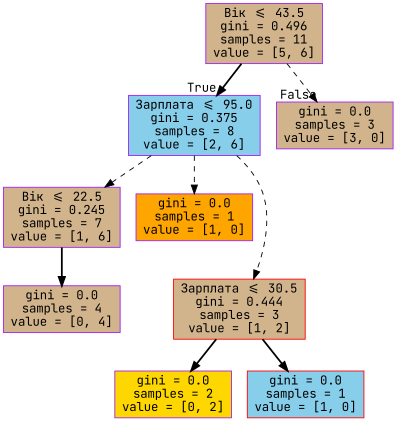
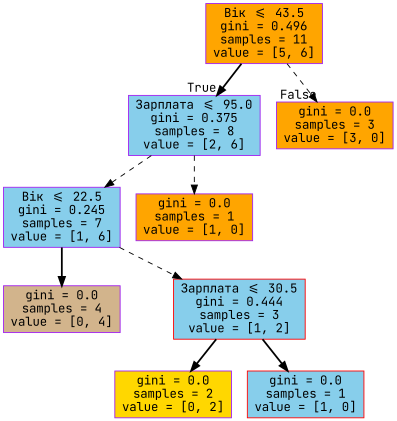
(264, 34) -> (264, 34)
(335, 125) -> (335, 125)
(266, 209) -> (147, 261)
(62, 217) -> (62, 217)
(239, 309) -> (239, 309)
